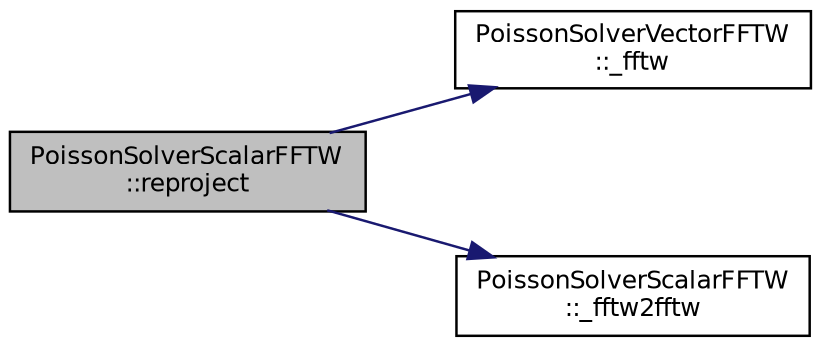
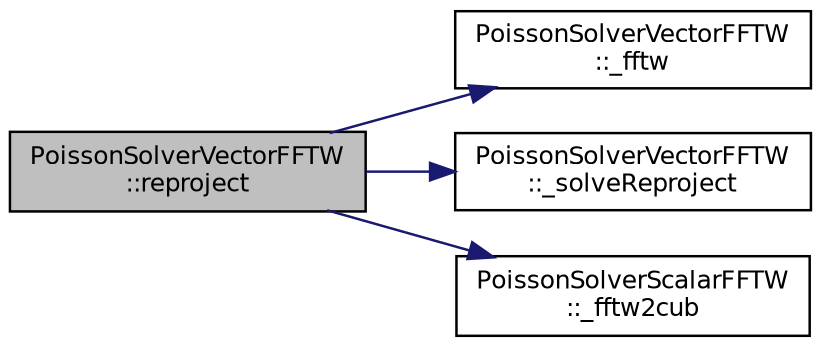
(188, 172) -> (188, 172)
none -> (633, 172)
(633, 296) -> (633, 296)
